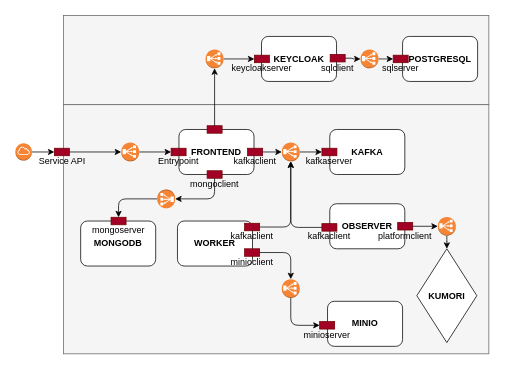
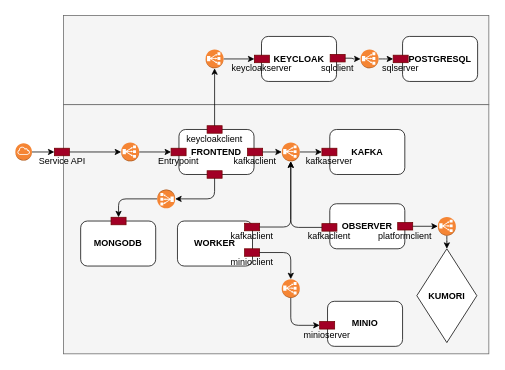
none -> (215, 139)
(215, 184) -> none
(119, 230) -> none
